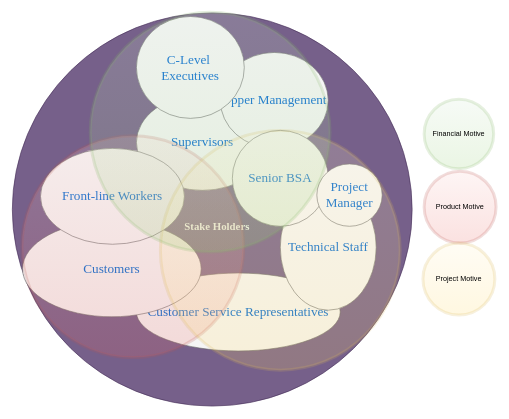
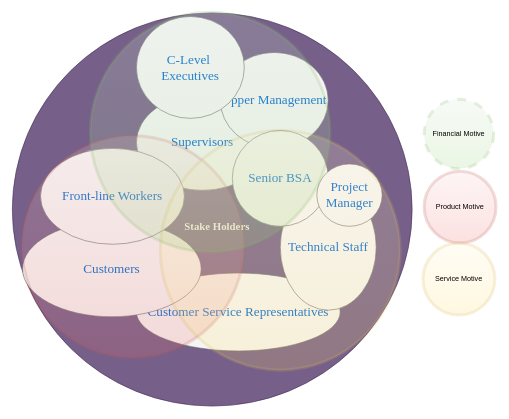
(459, 134) -> (459, 134)
(459, 279) -> (459, 279)
